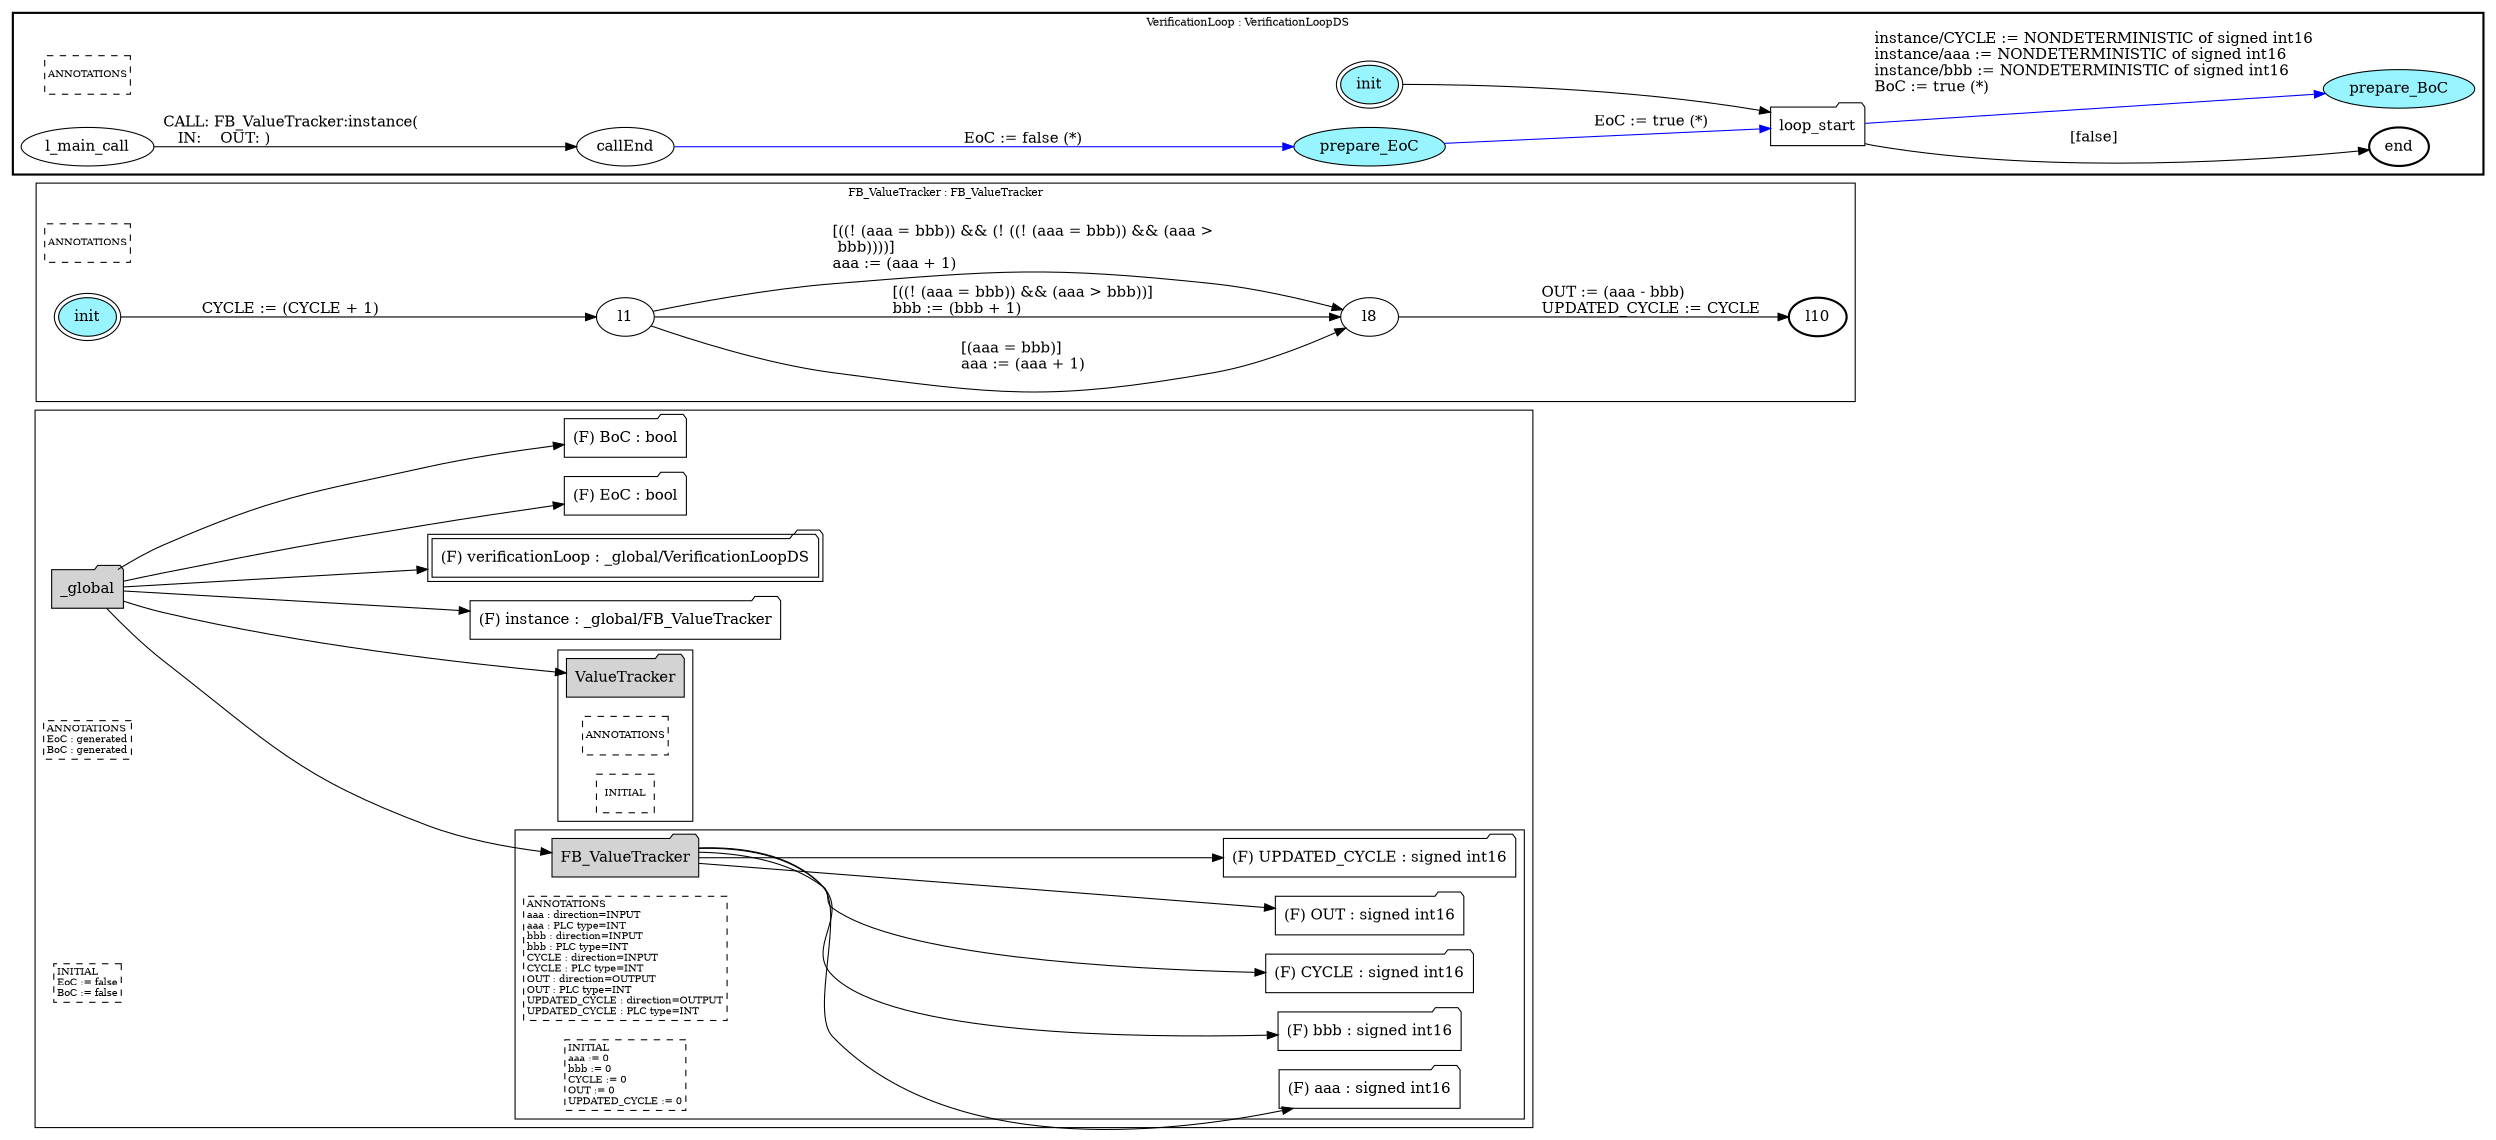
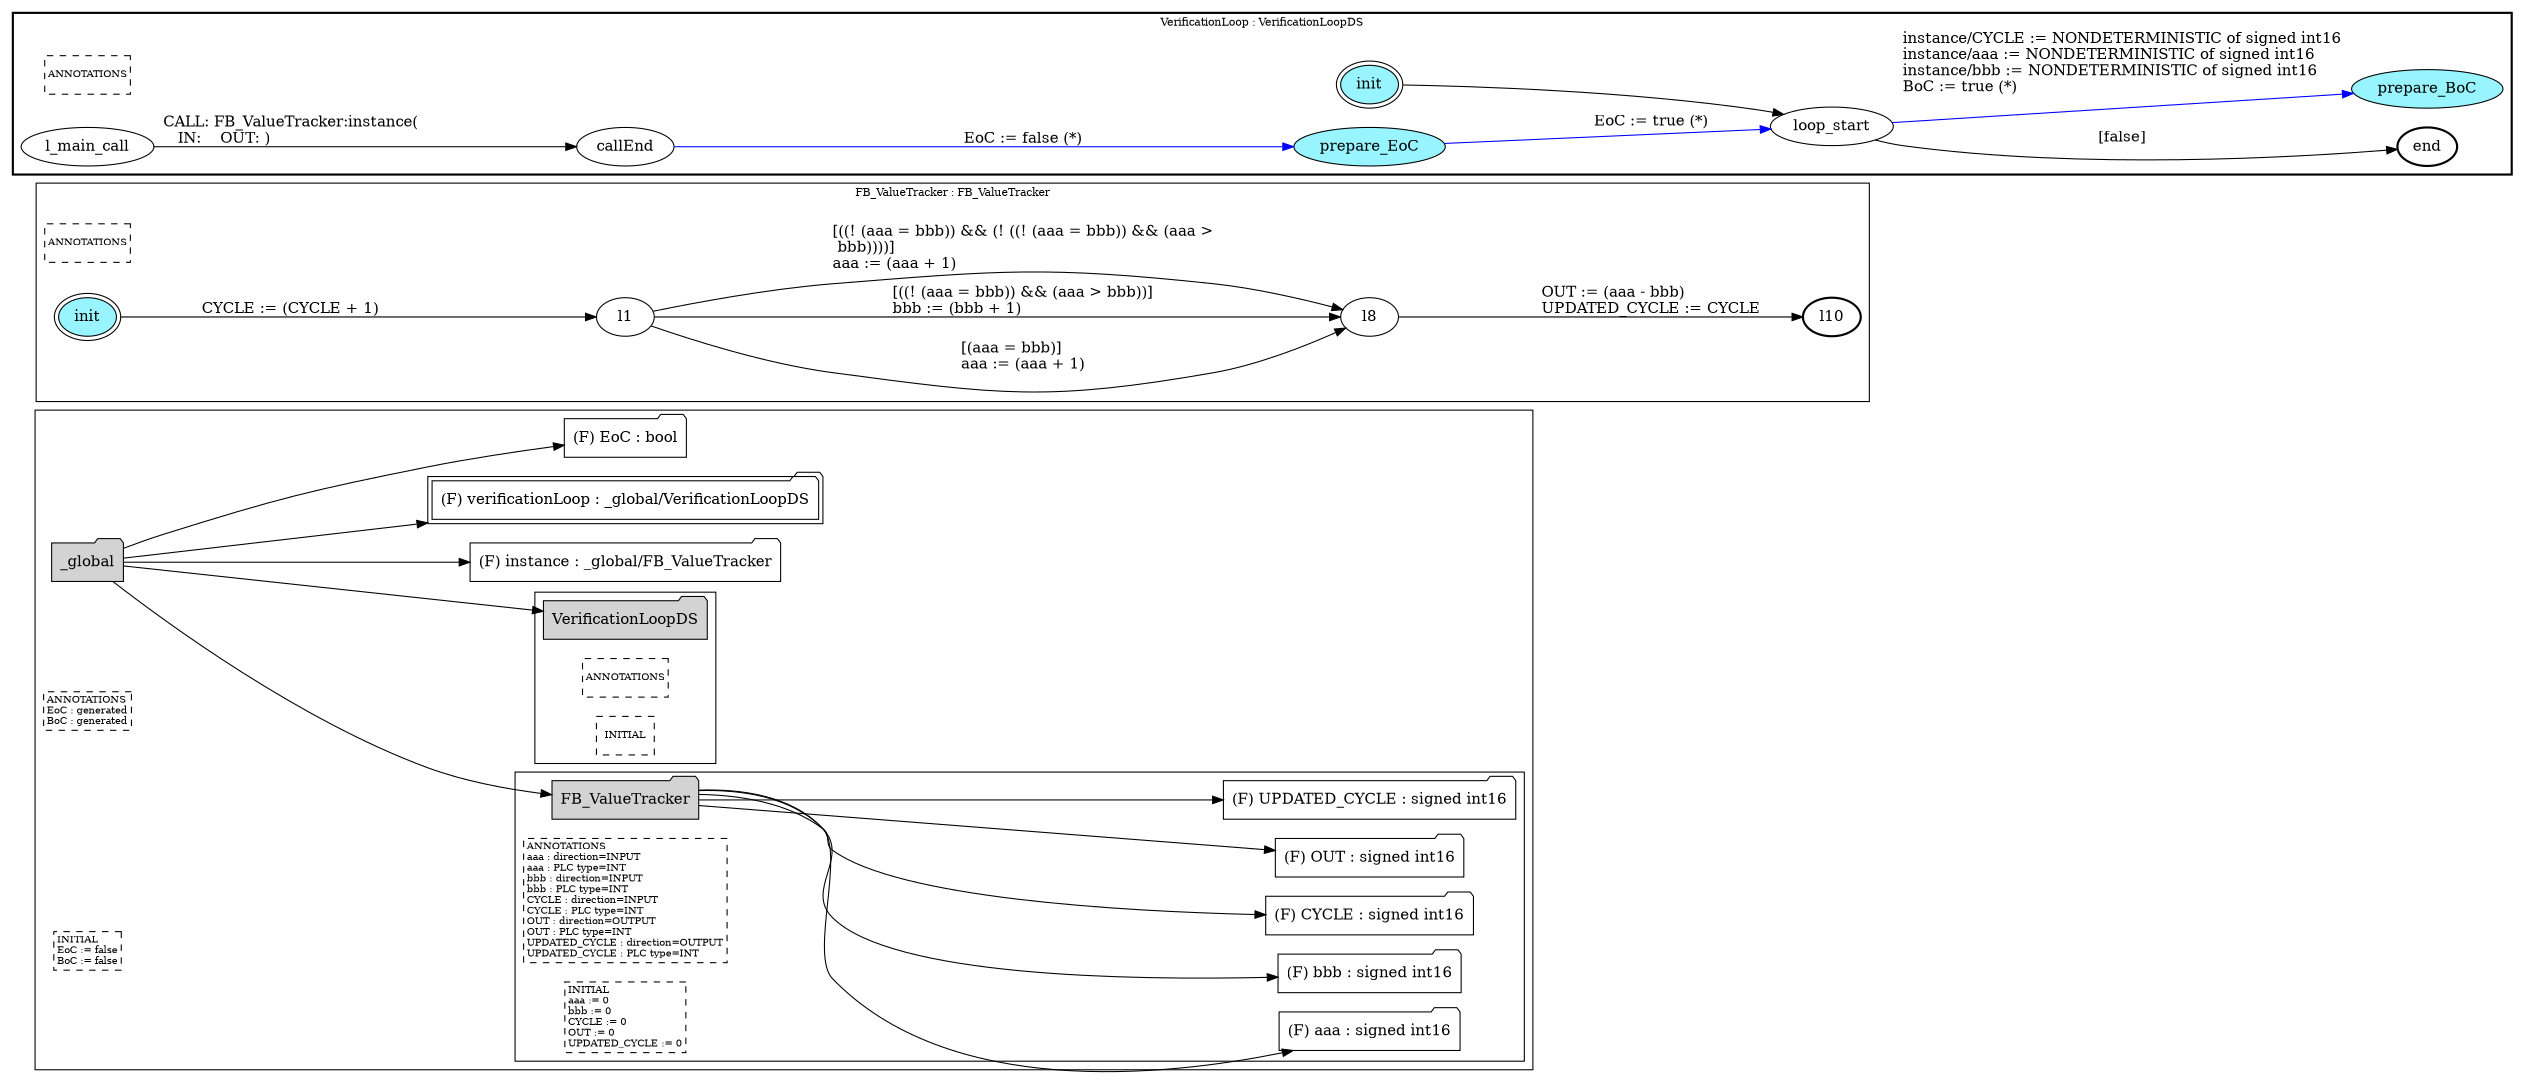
(1818, 126) -> (1832, 126)
(625, 438) -> none
(625, 678) -> (625, 620)
